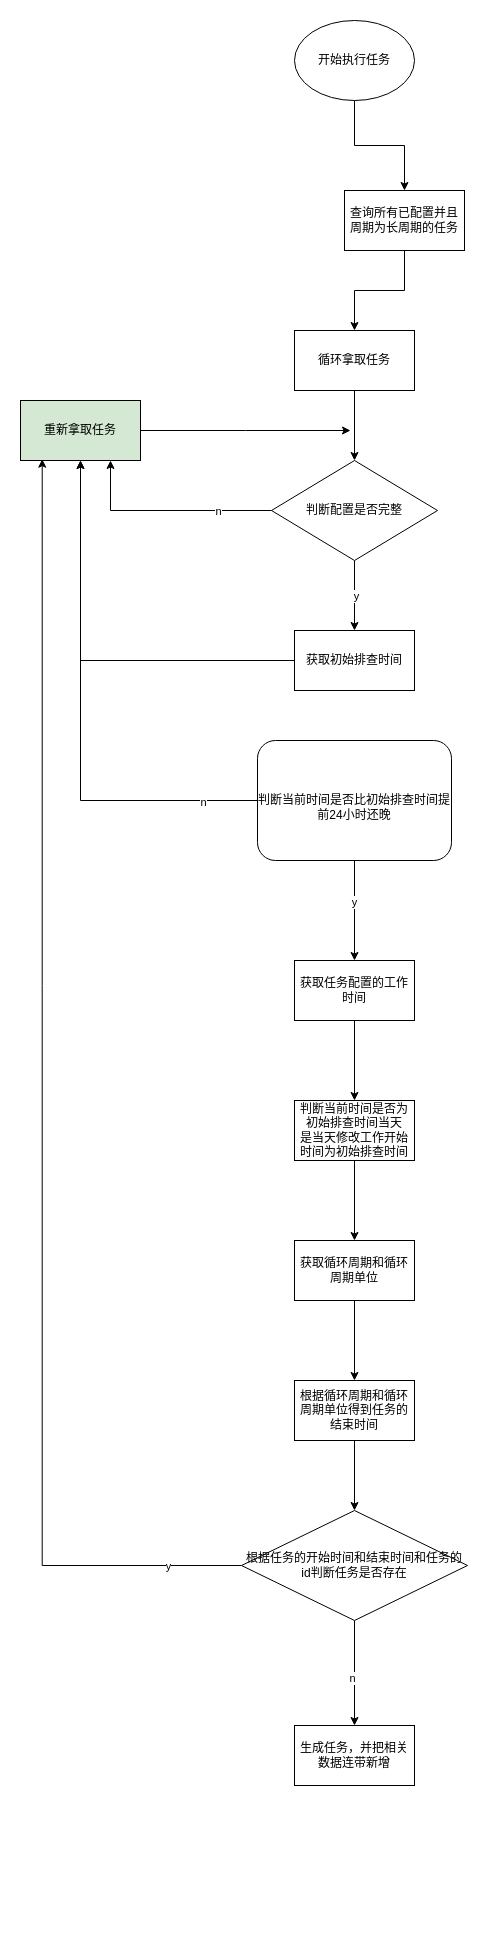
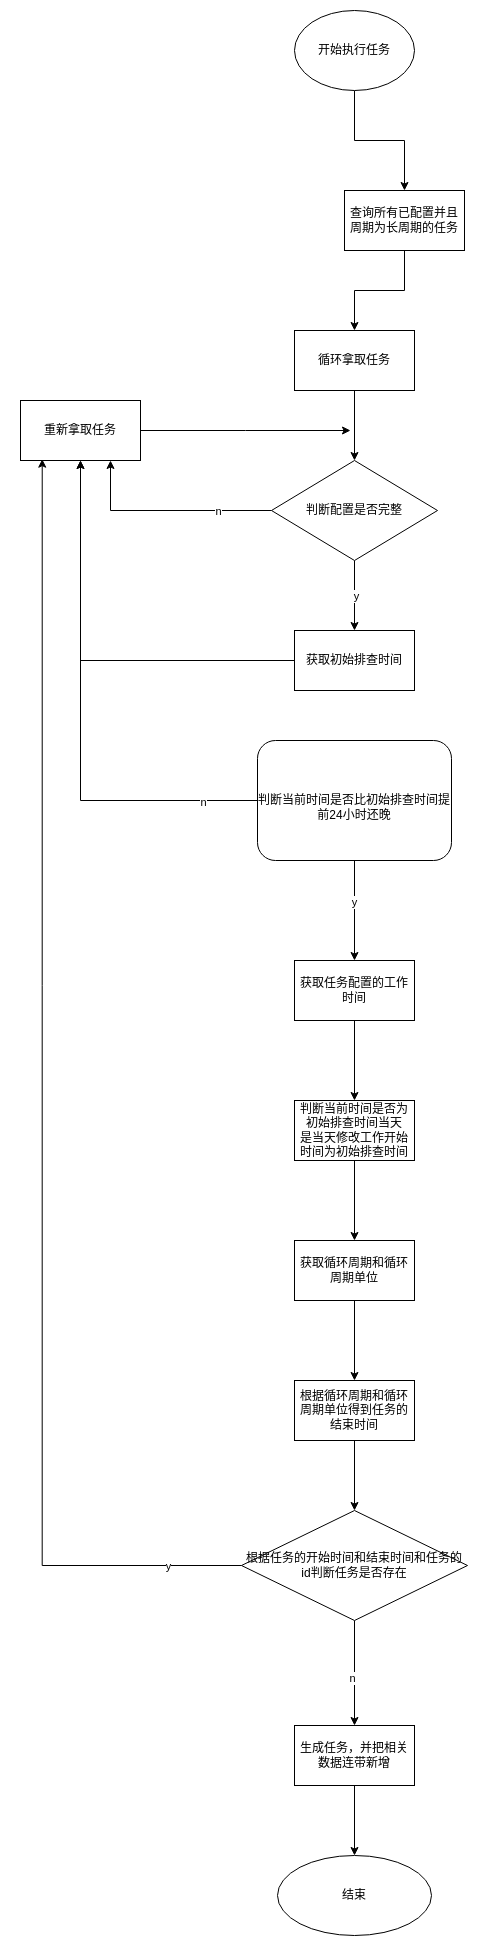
(355, 61) -> (355, 51)
(81, 431) -> (81, 431)
none -> (355, 1817)
none -> (355, 1896)
